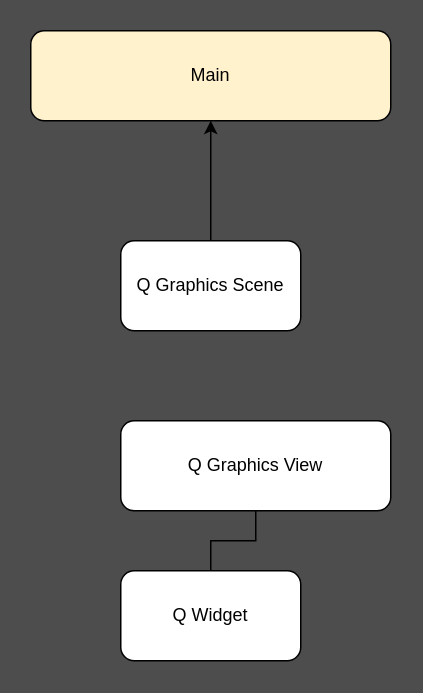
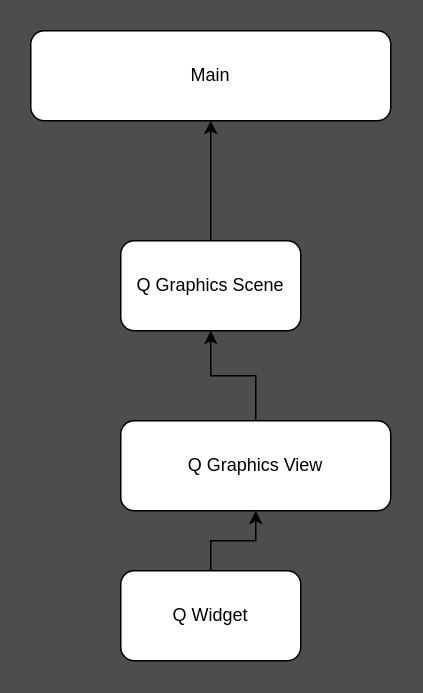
(211, 76) -> (211, 76)
none -> (239, 376)
(256, 517) -> (256, 522)
